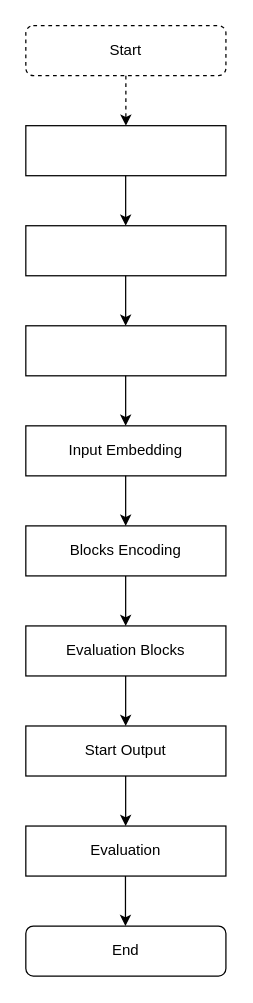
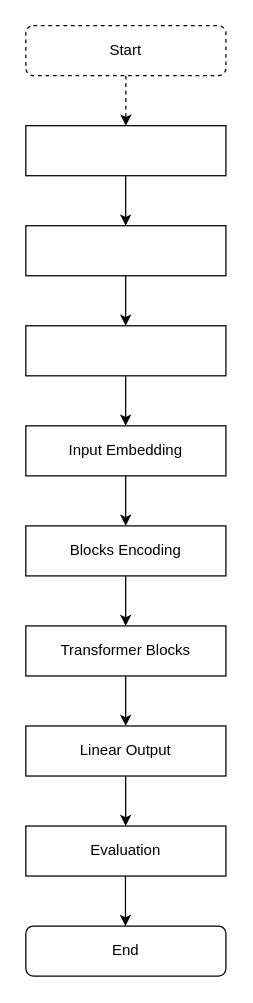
(126, 651) -> (126, 651)
(126, 751) -> (126, 751)
